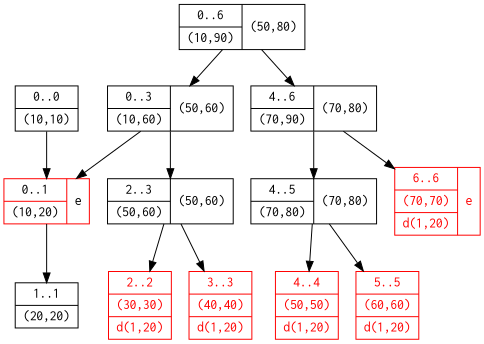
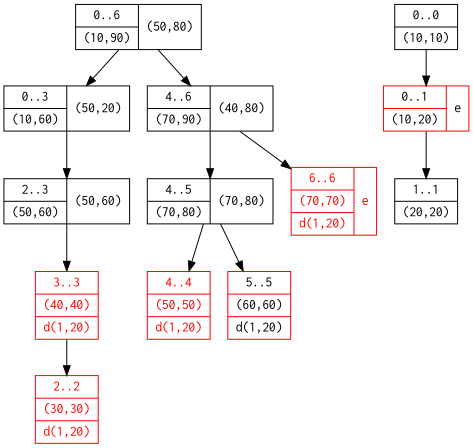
(202, 108) -> (98, 108)
(345, 108) -> (242, 108)
(113, 152) -> none
(158, 243) -> (67, 353)
(387, 305) -> (259, 305)
